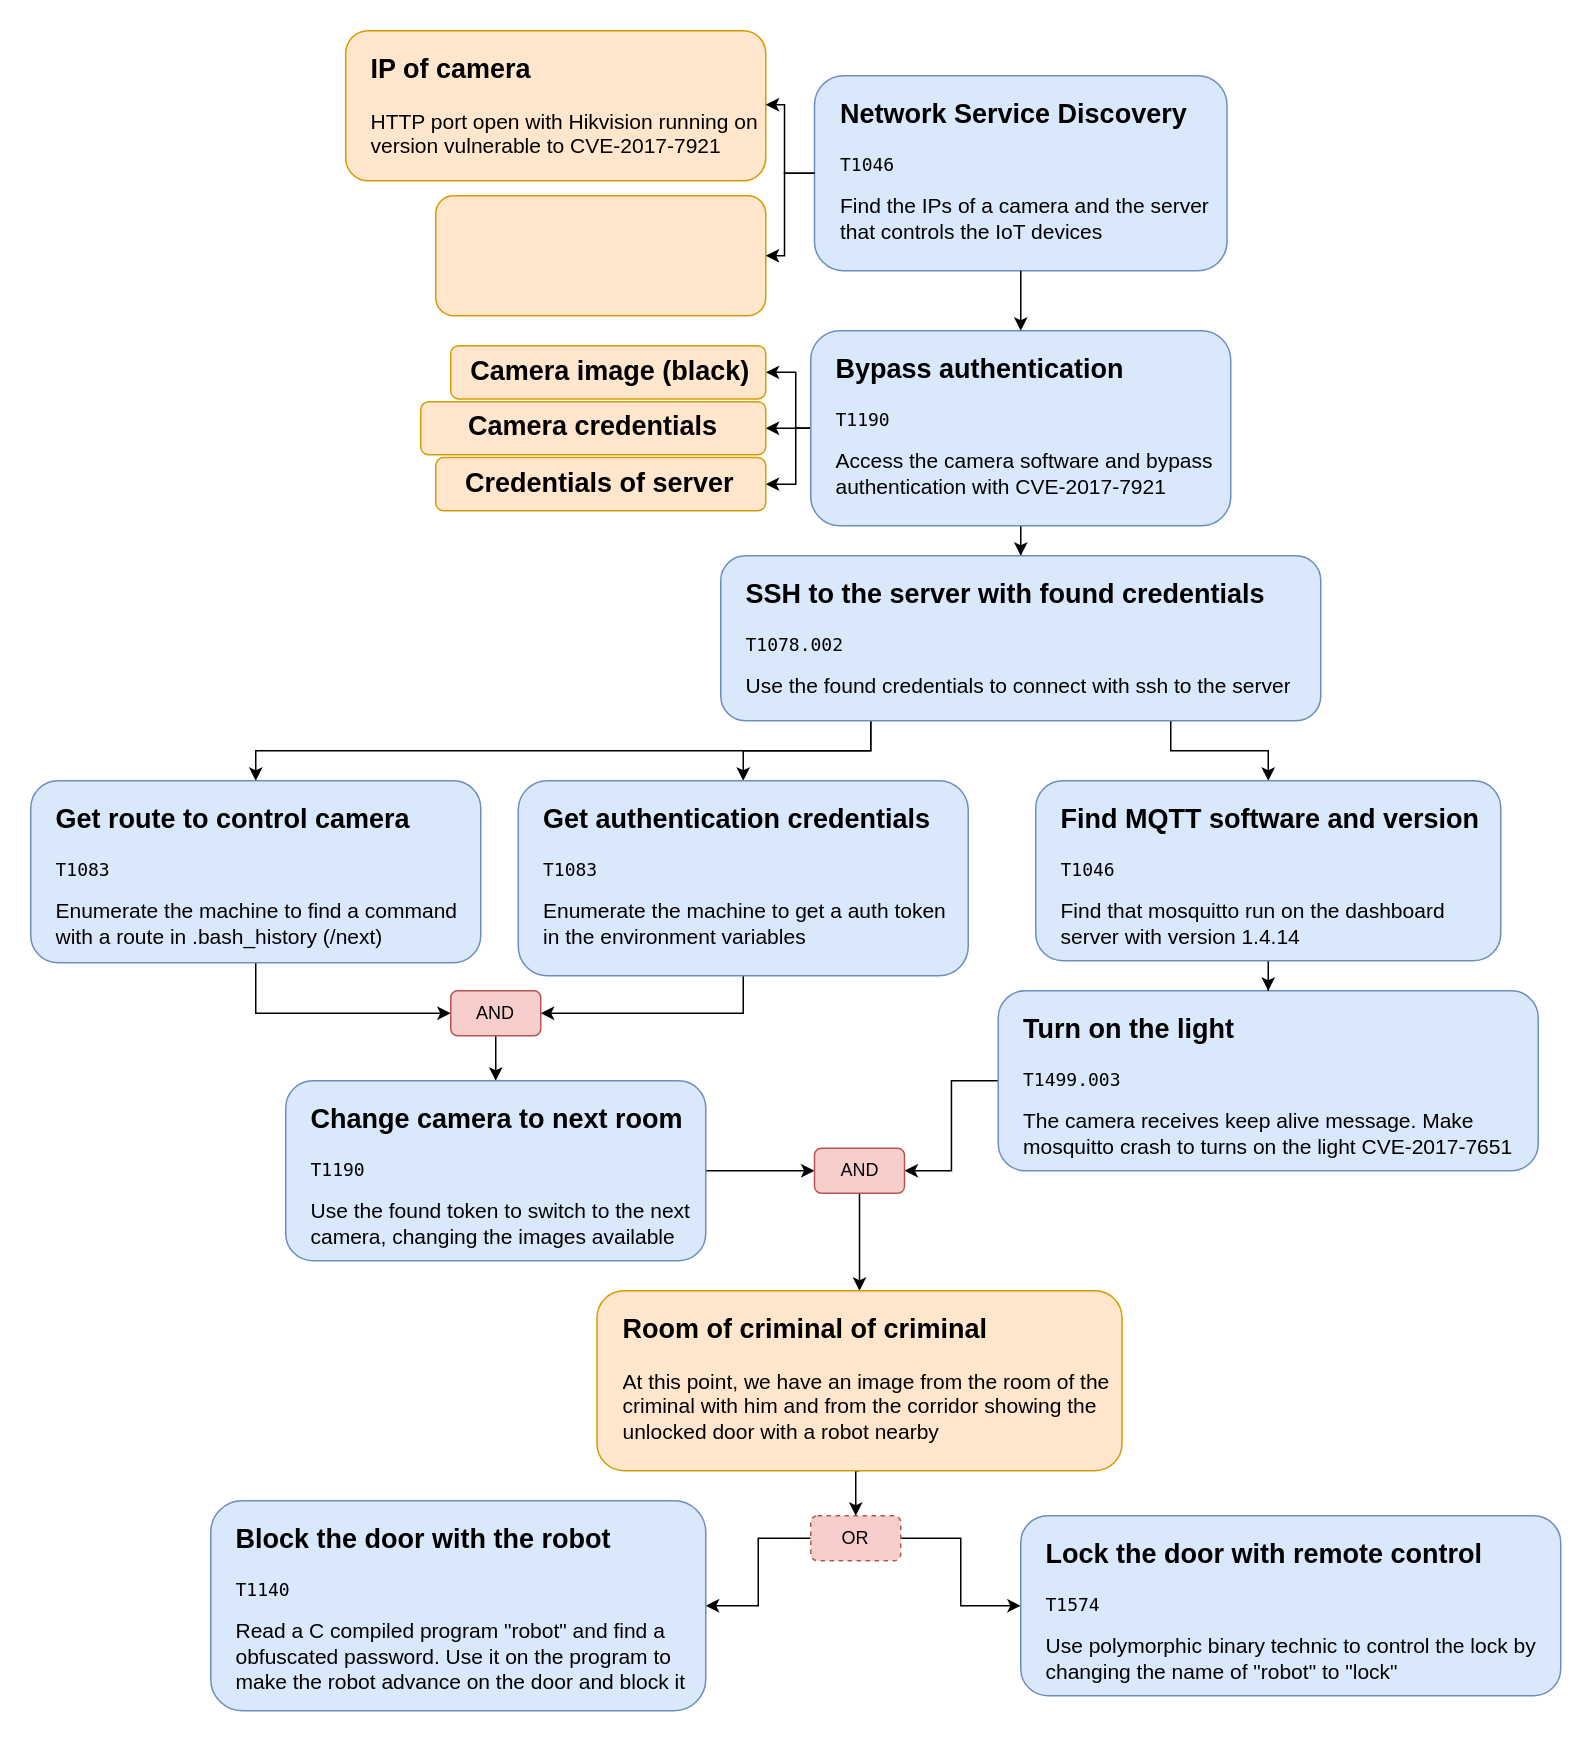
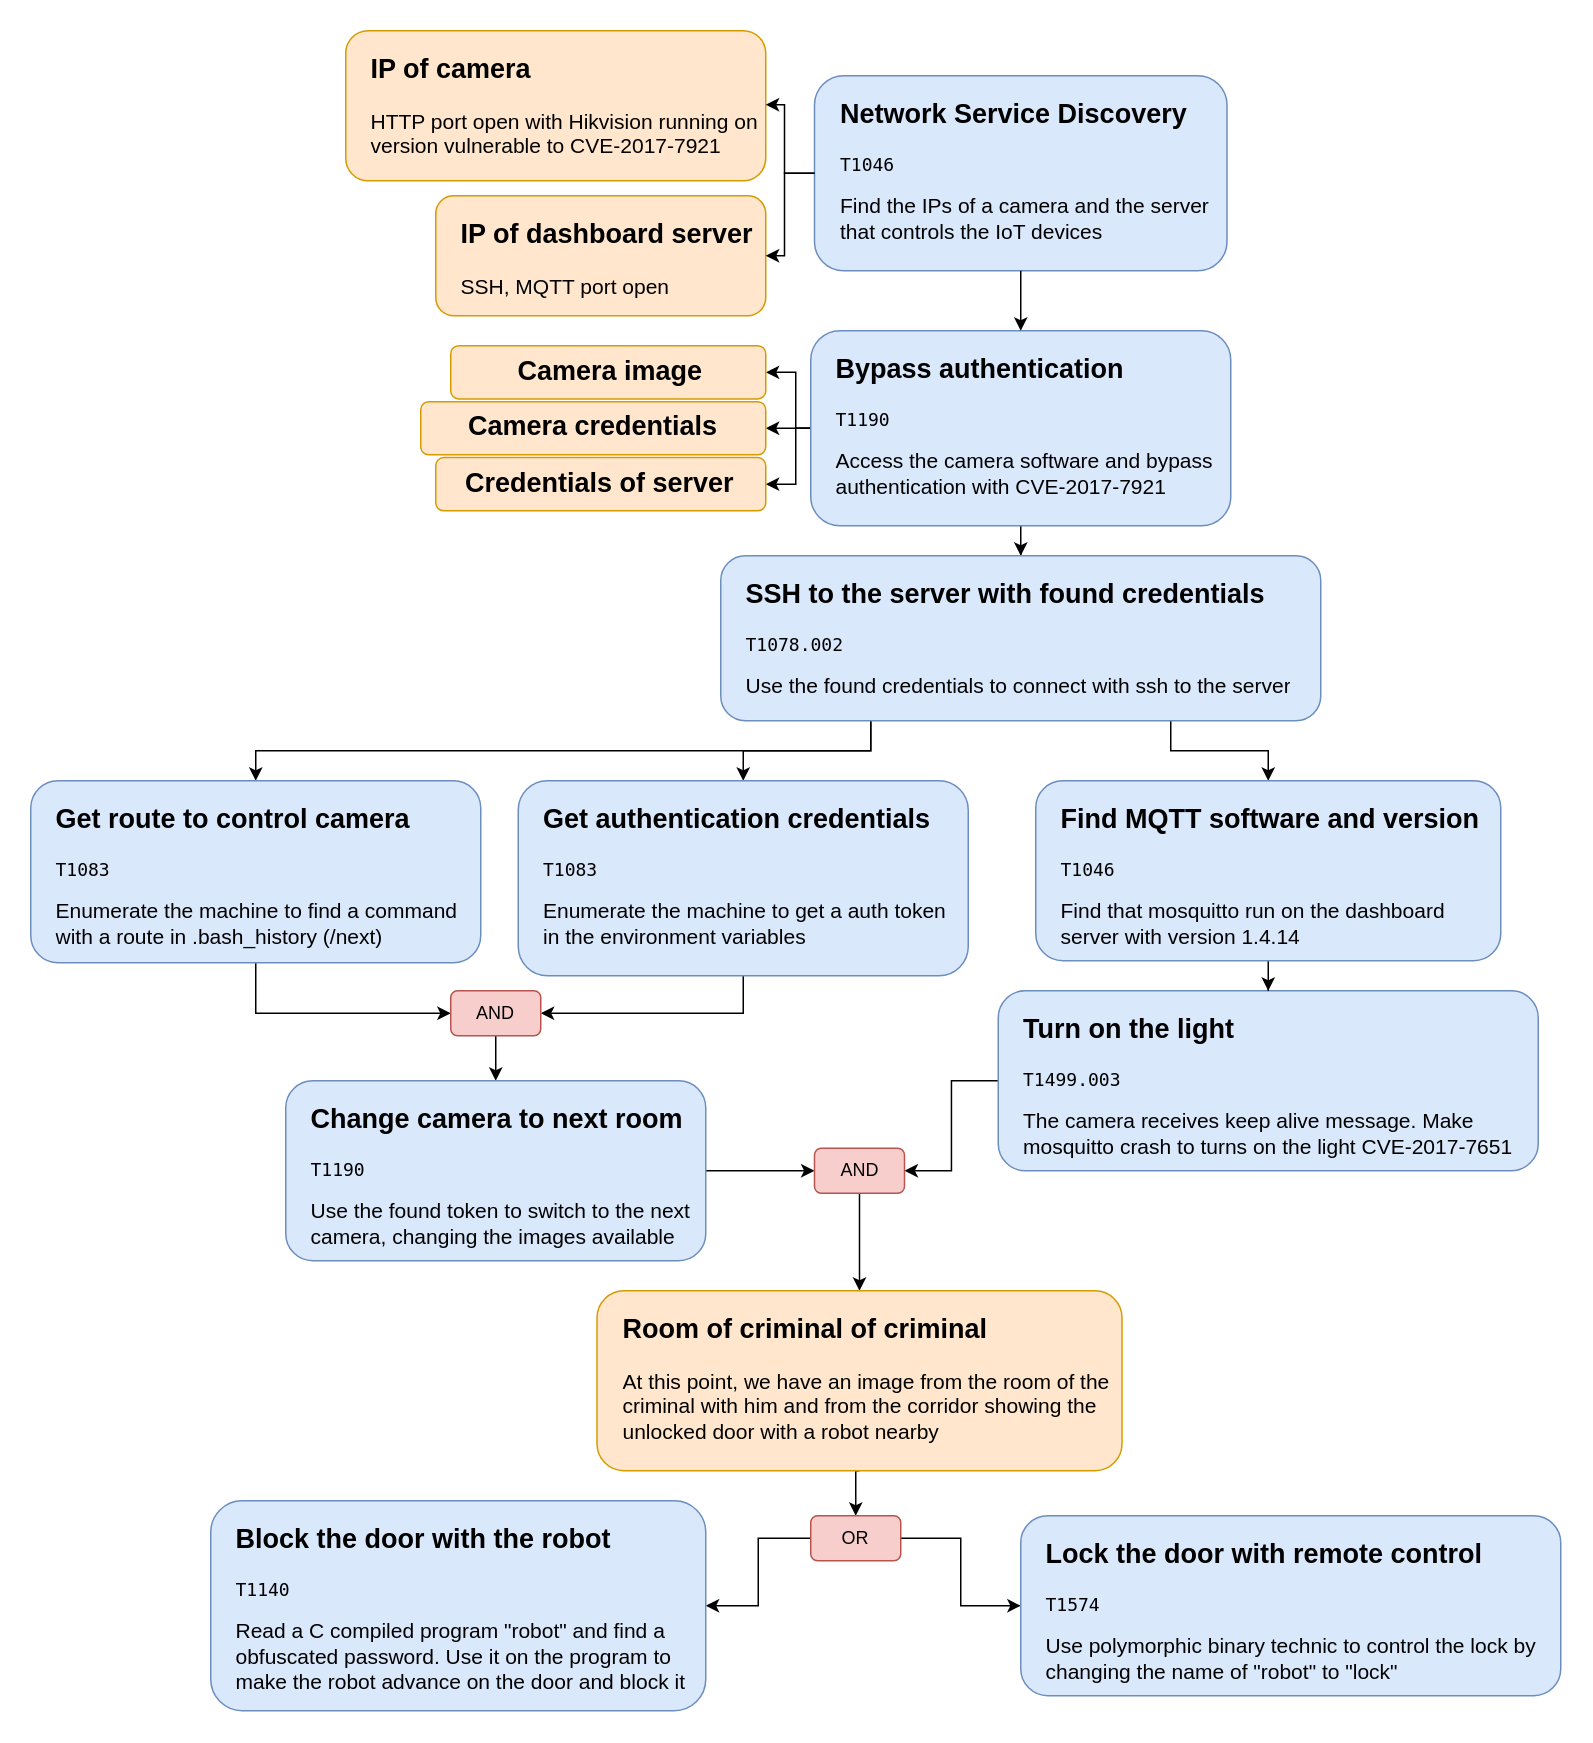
none -> (611, 260)
(611, 367) -> (611, 367)
(856, 1538) -> (856, 1538)
